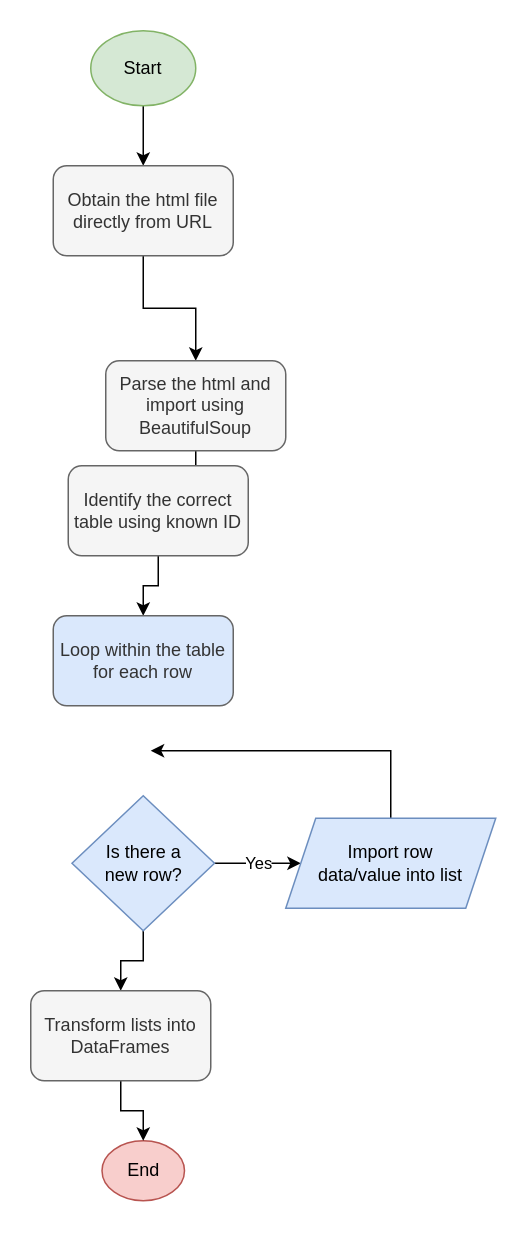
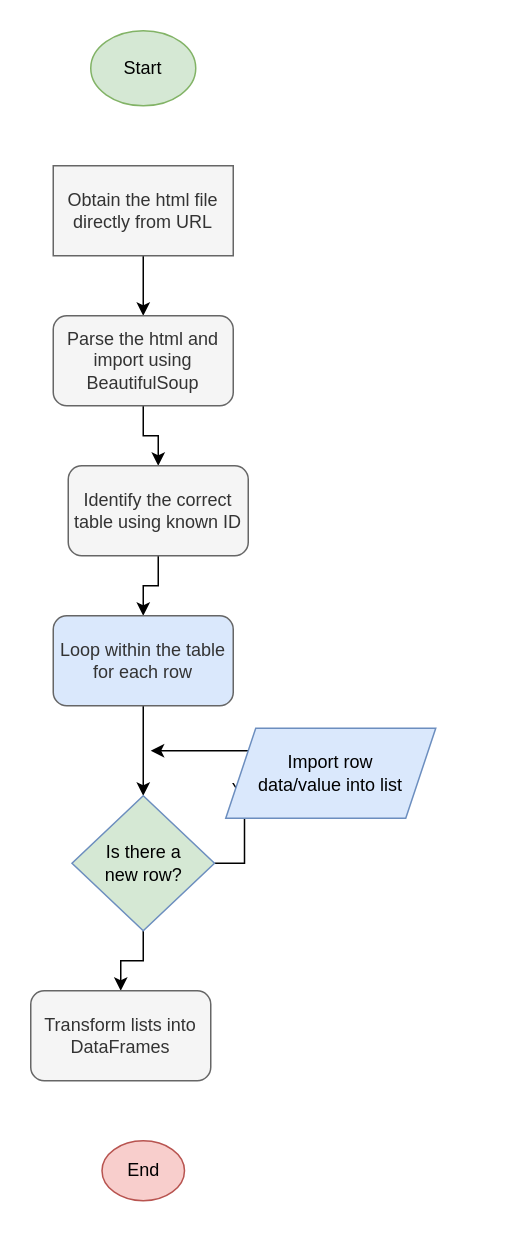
(143, 131) -> none
(143, 211) -> (143, 211)
(196, 406) -> (143, 361)
none -> (143, 746)
(143, 863) -> (143, 863)
(391, 863) -> (331, 773)
(127, 1111) -> none
